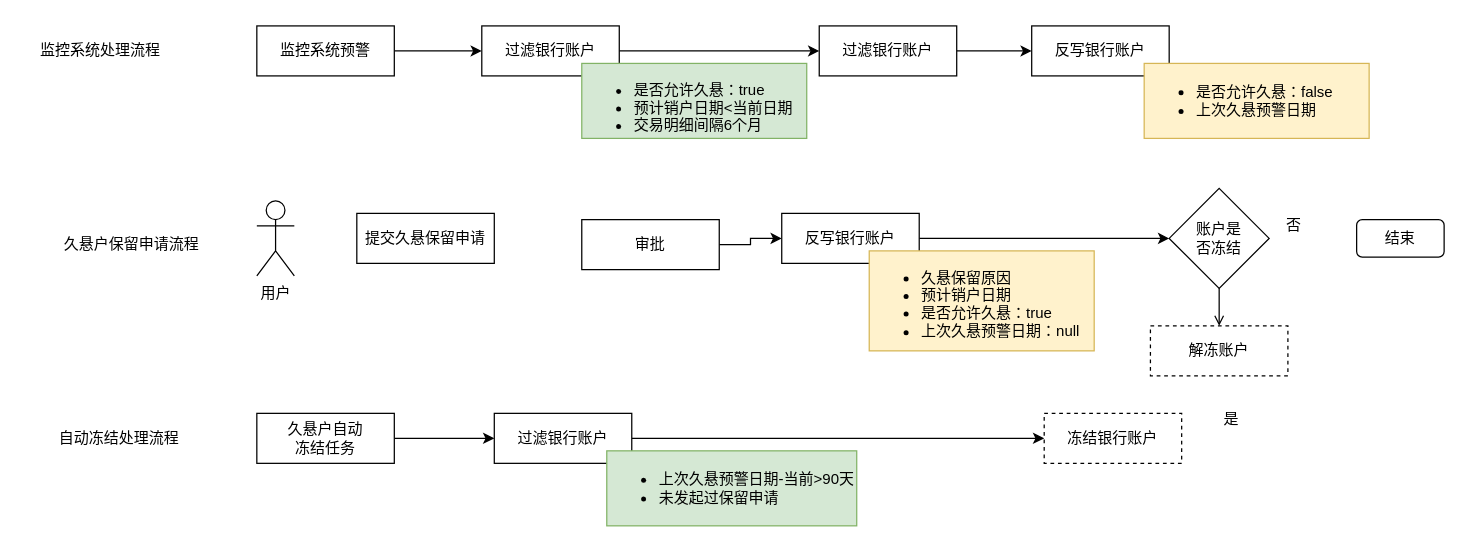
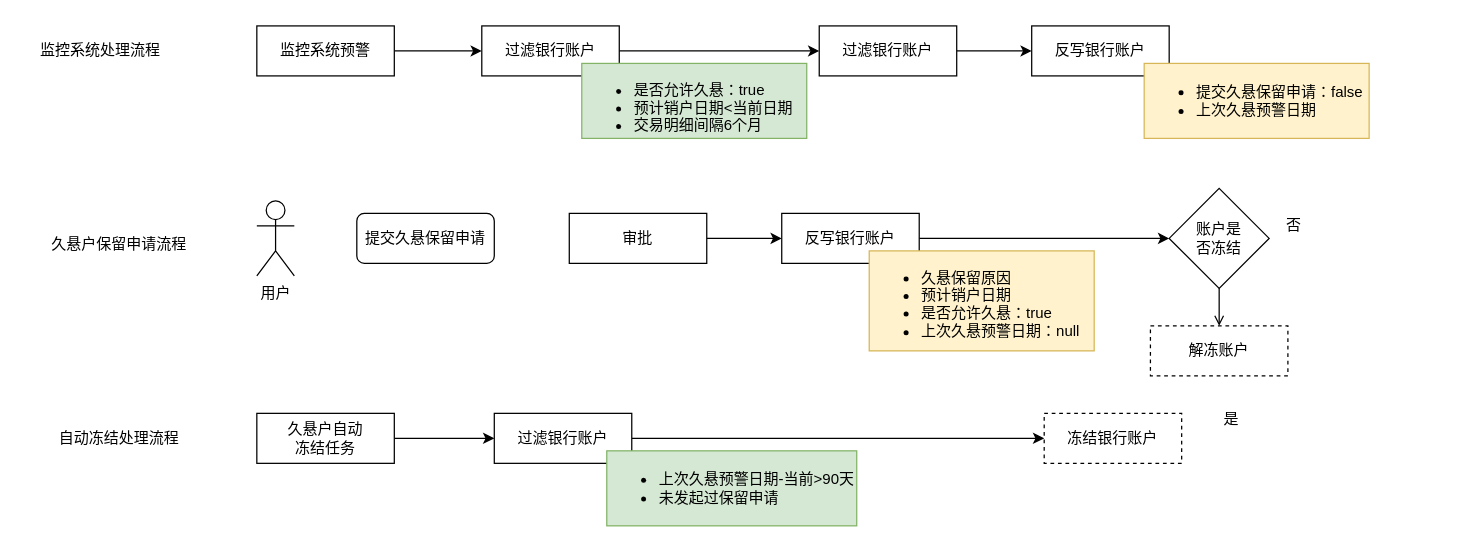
(1218, 101) -> (1233, 101)
(426, 238) -> (426, 238)
(1401, 238) -> none
(132, 244) -> (119, 244)
(651, 244) -> (638, 238)
